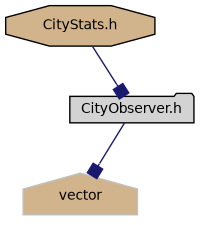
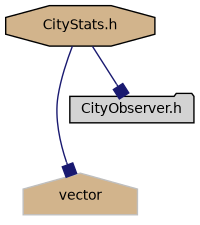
(112, 143) -> (57, 104)
